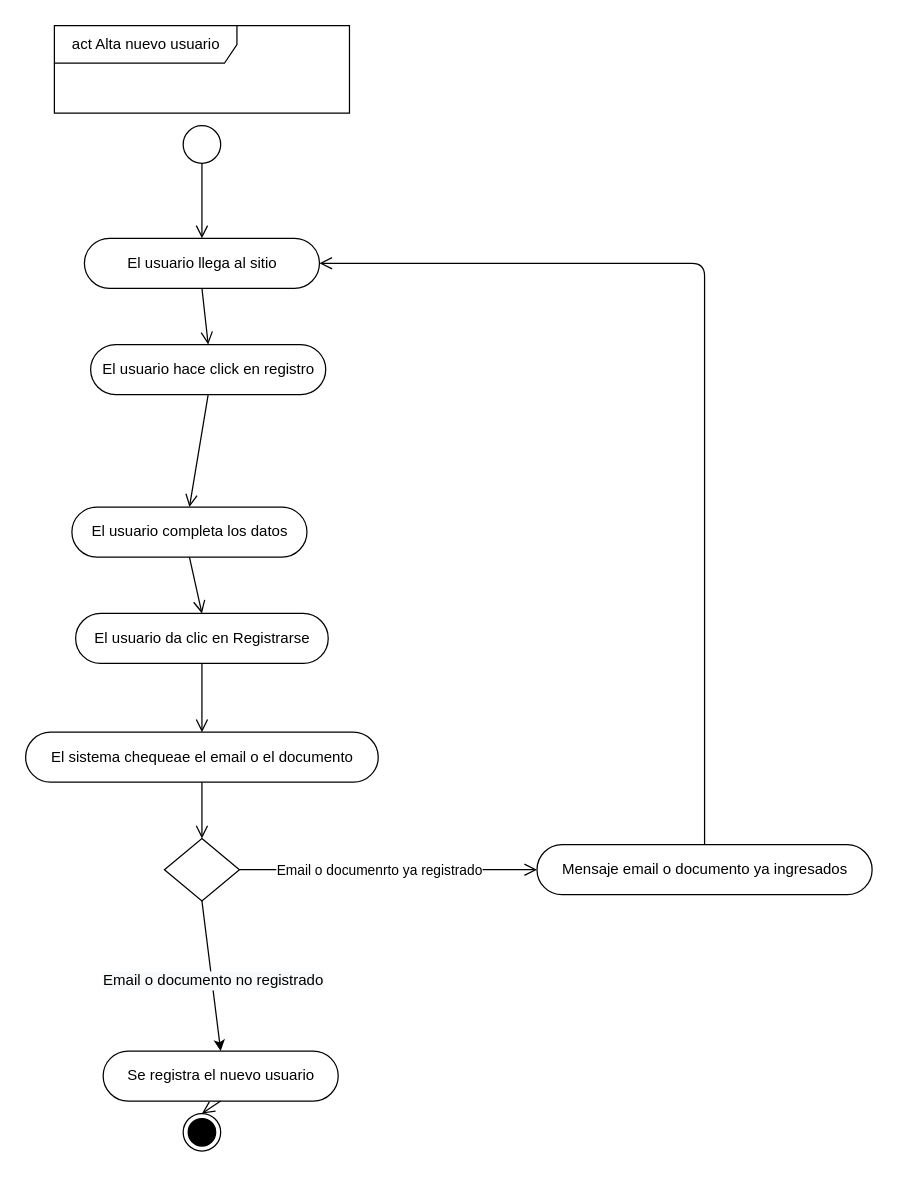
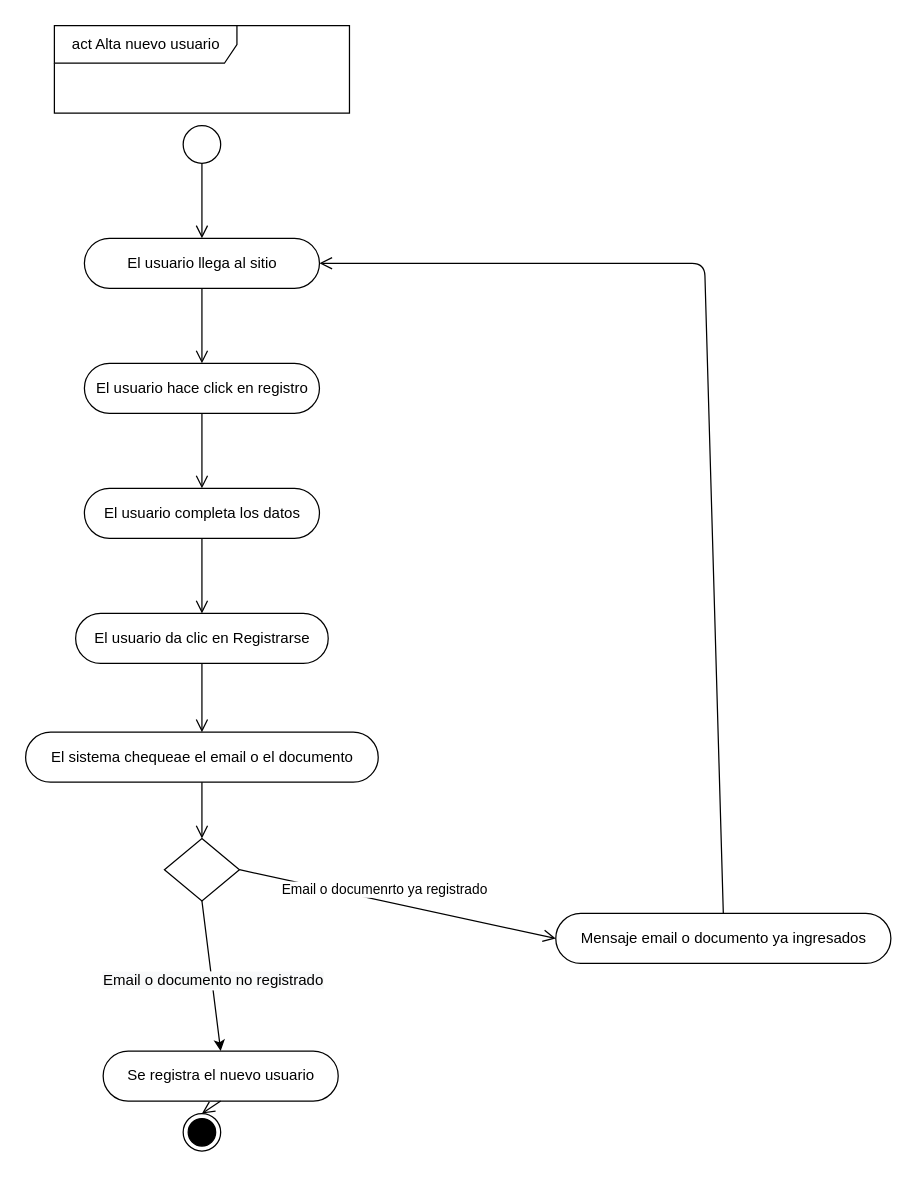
(208, 369) -> (202, 388)
(189, 532) -> (202, 513)
(704, 869) -> (723, 938)
